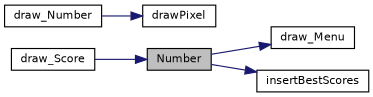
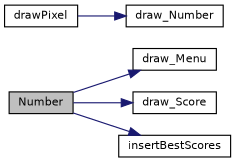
(116, 16) -> (96, 16)
(115, 59) -> (97, 103)
